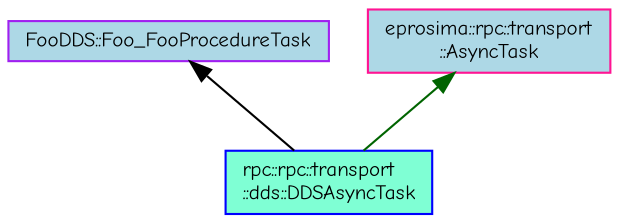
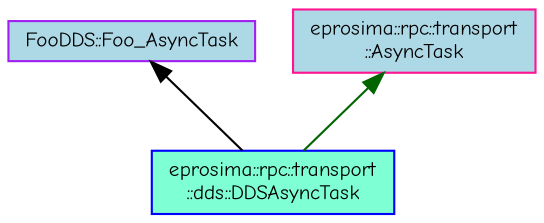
(169, 41) -> (132, 41)
(329, 182) -> (273, 182)
